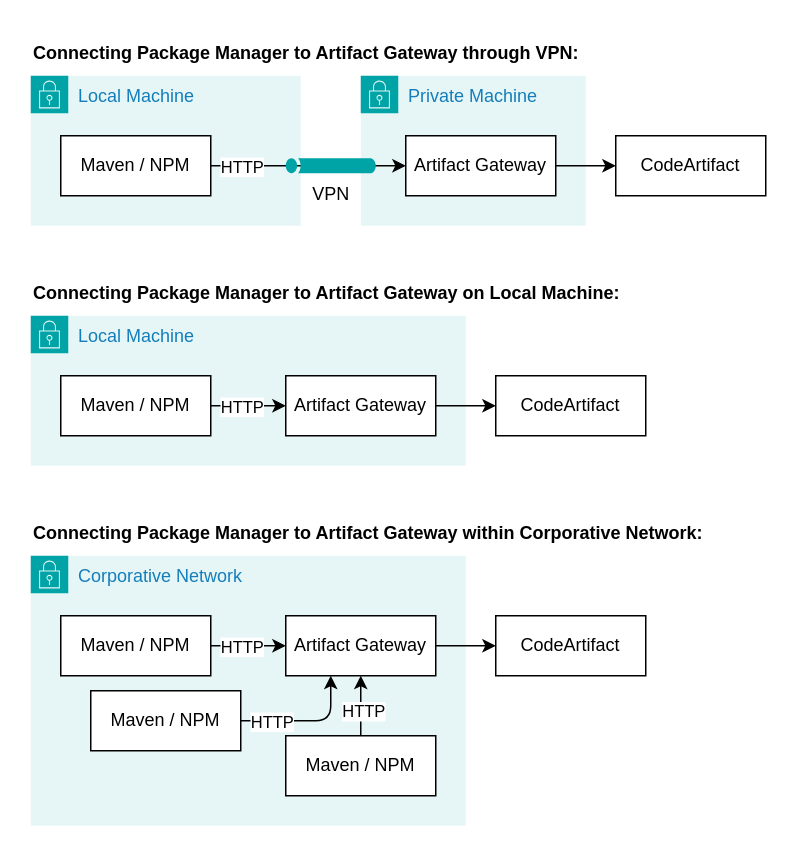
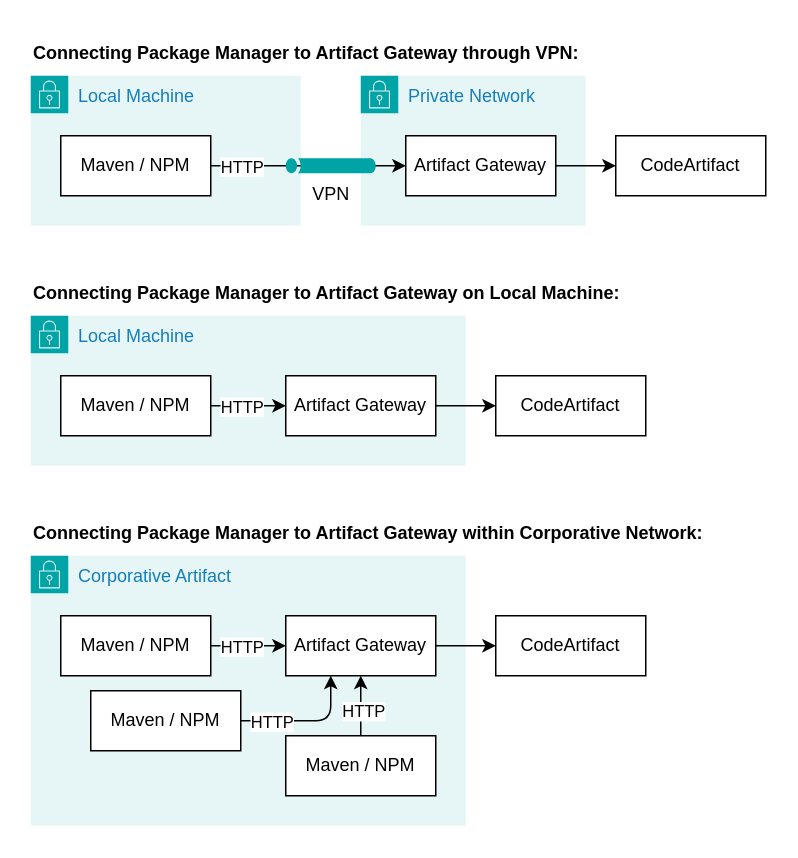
(477, 97) -> (480, 97)
(170, 577) -> (173, 577)
